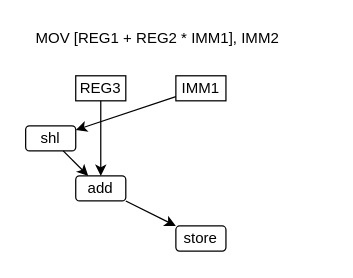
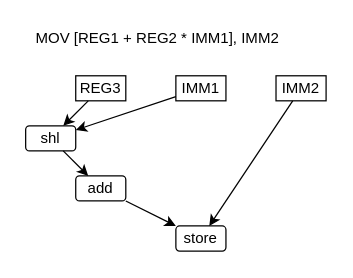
none -> (301, 88)
(101, 134) -> (79, 110)
none -> (253, 160)
